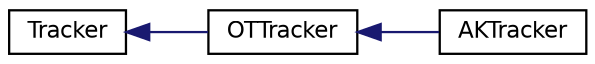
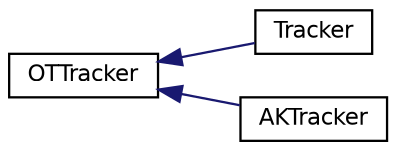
(179, 32) -> (218, 50)
